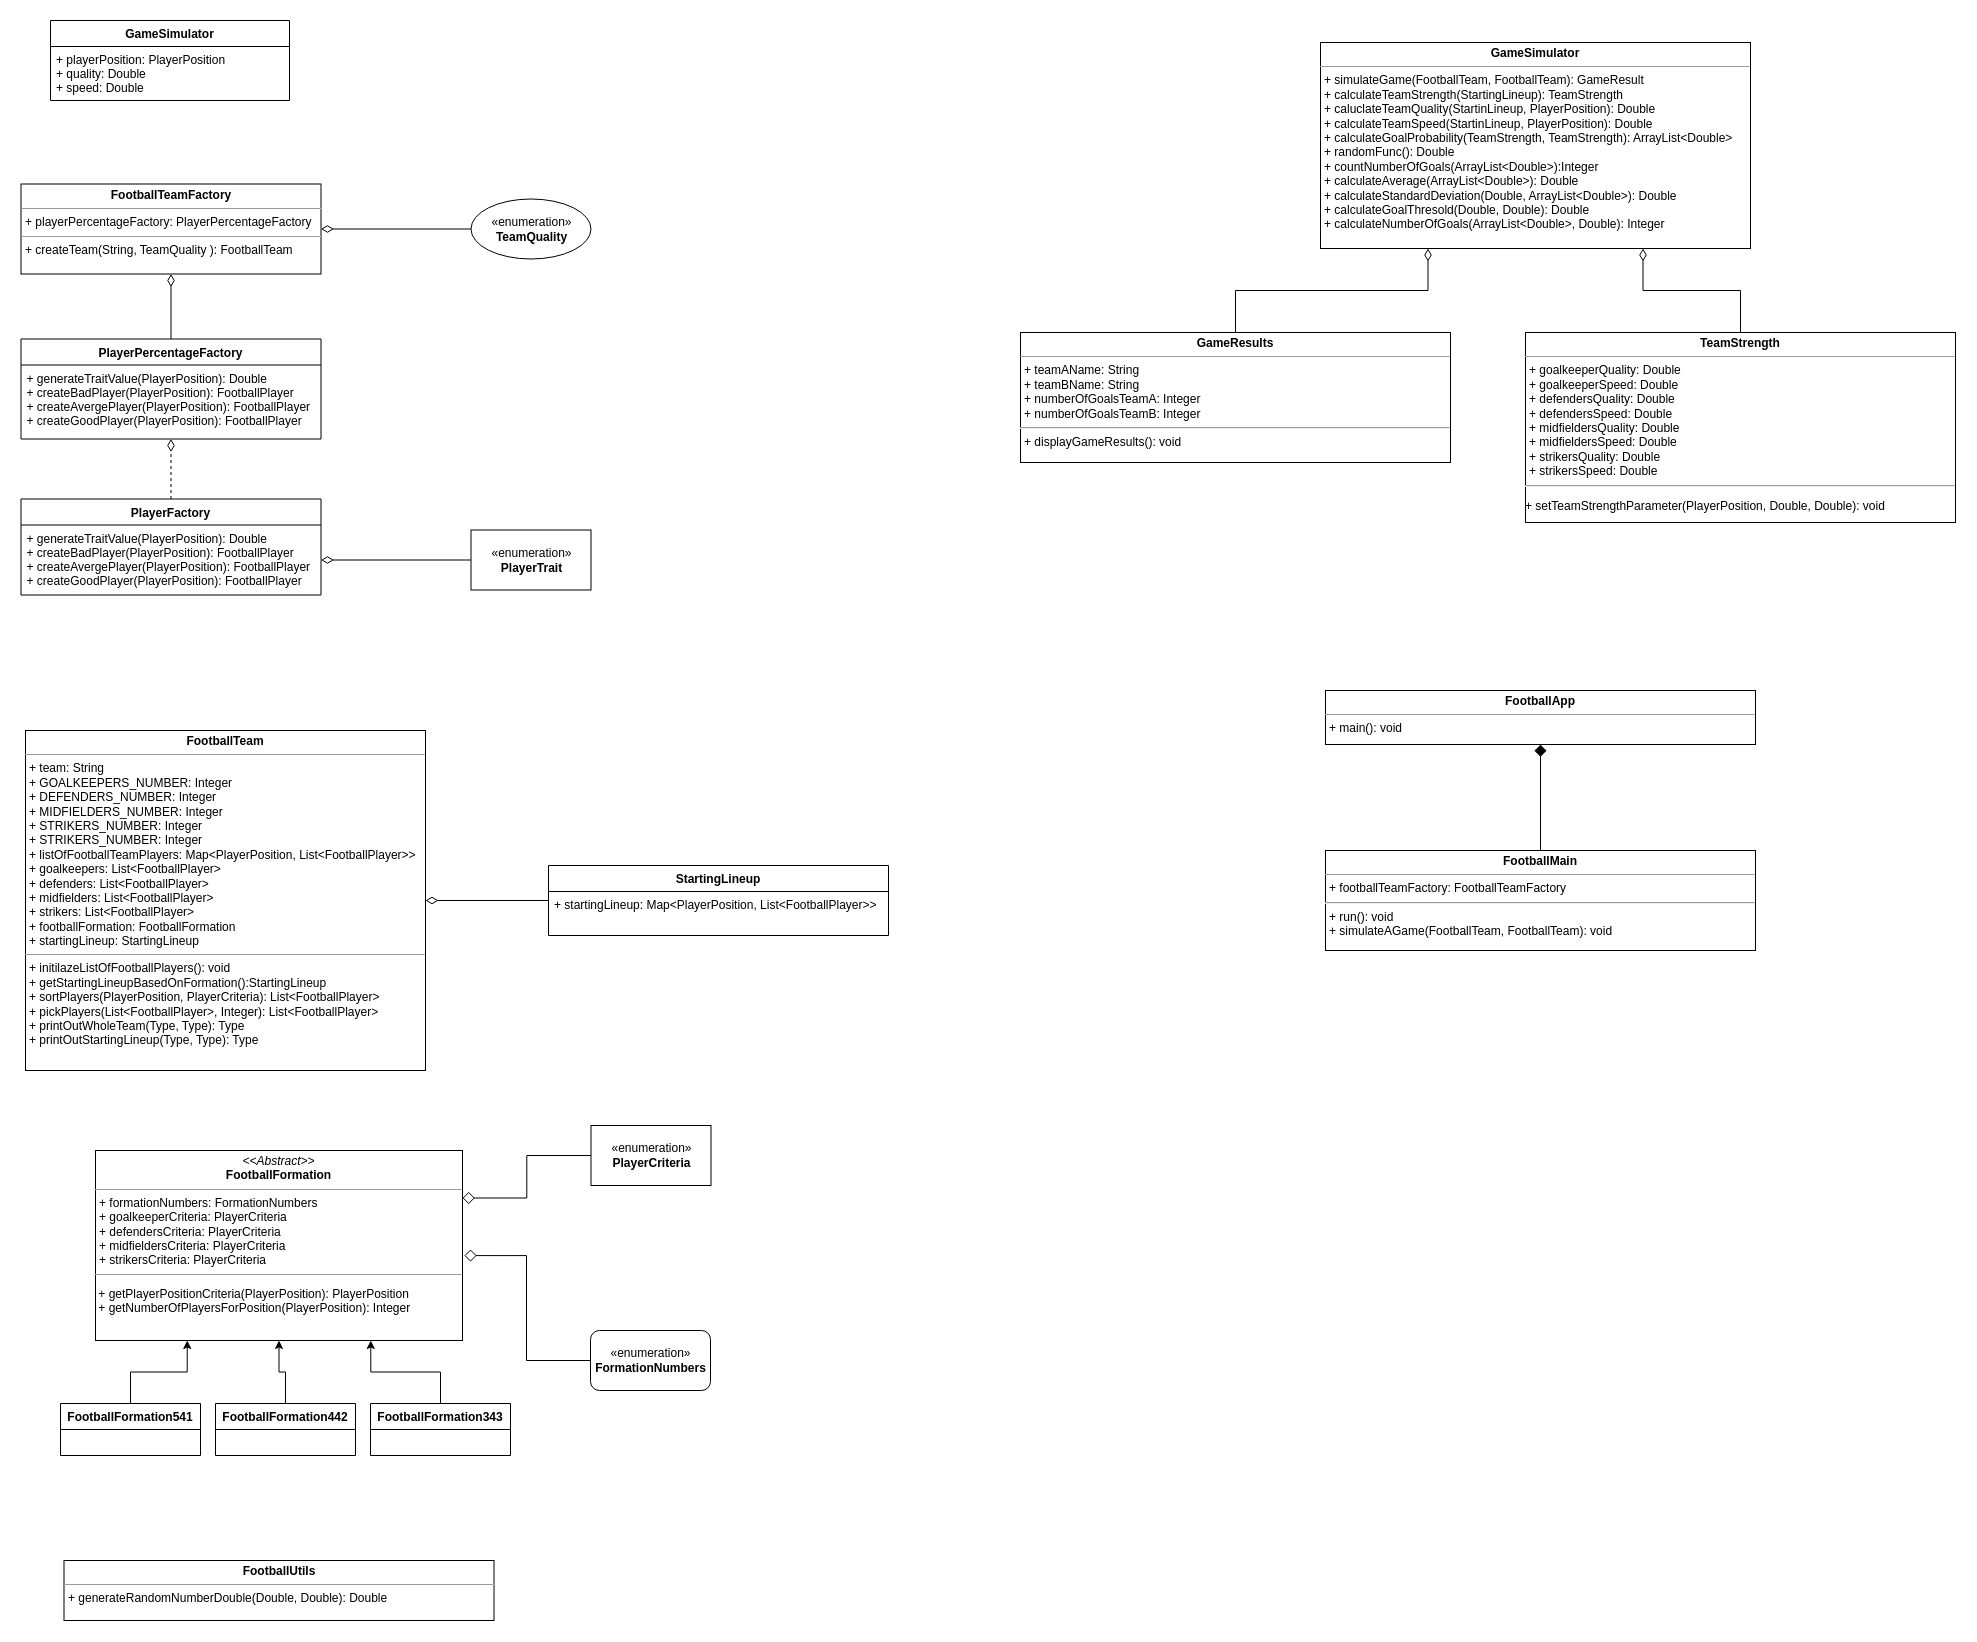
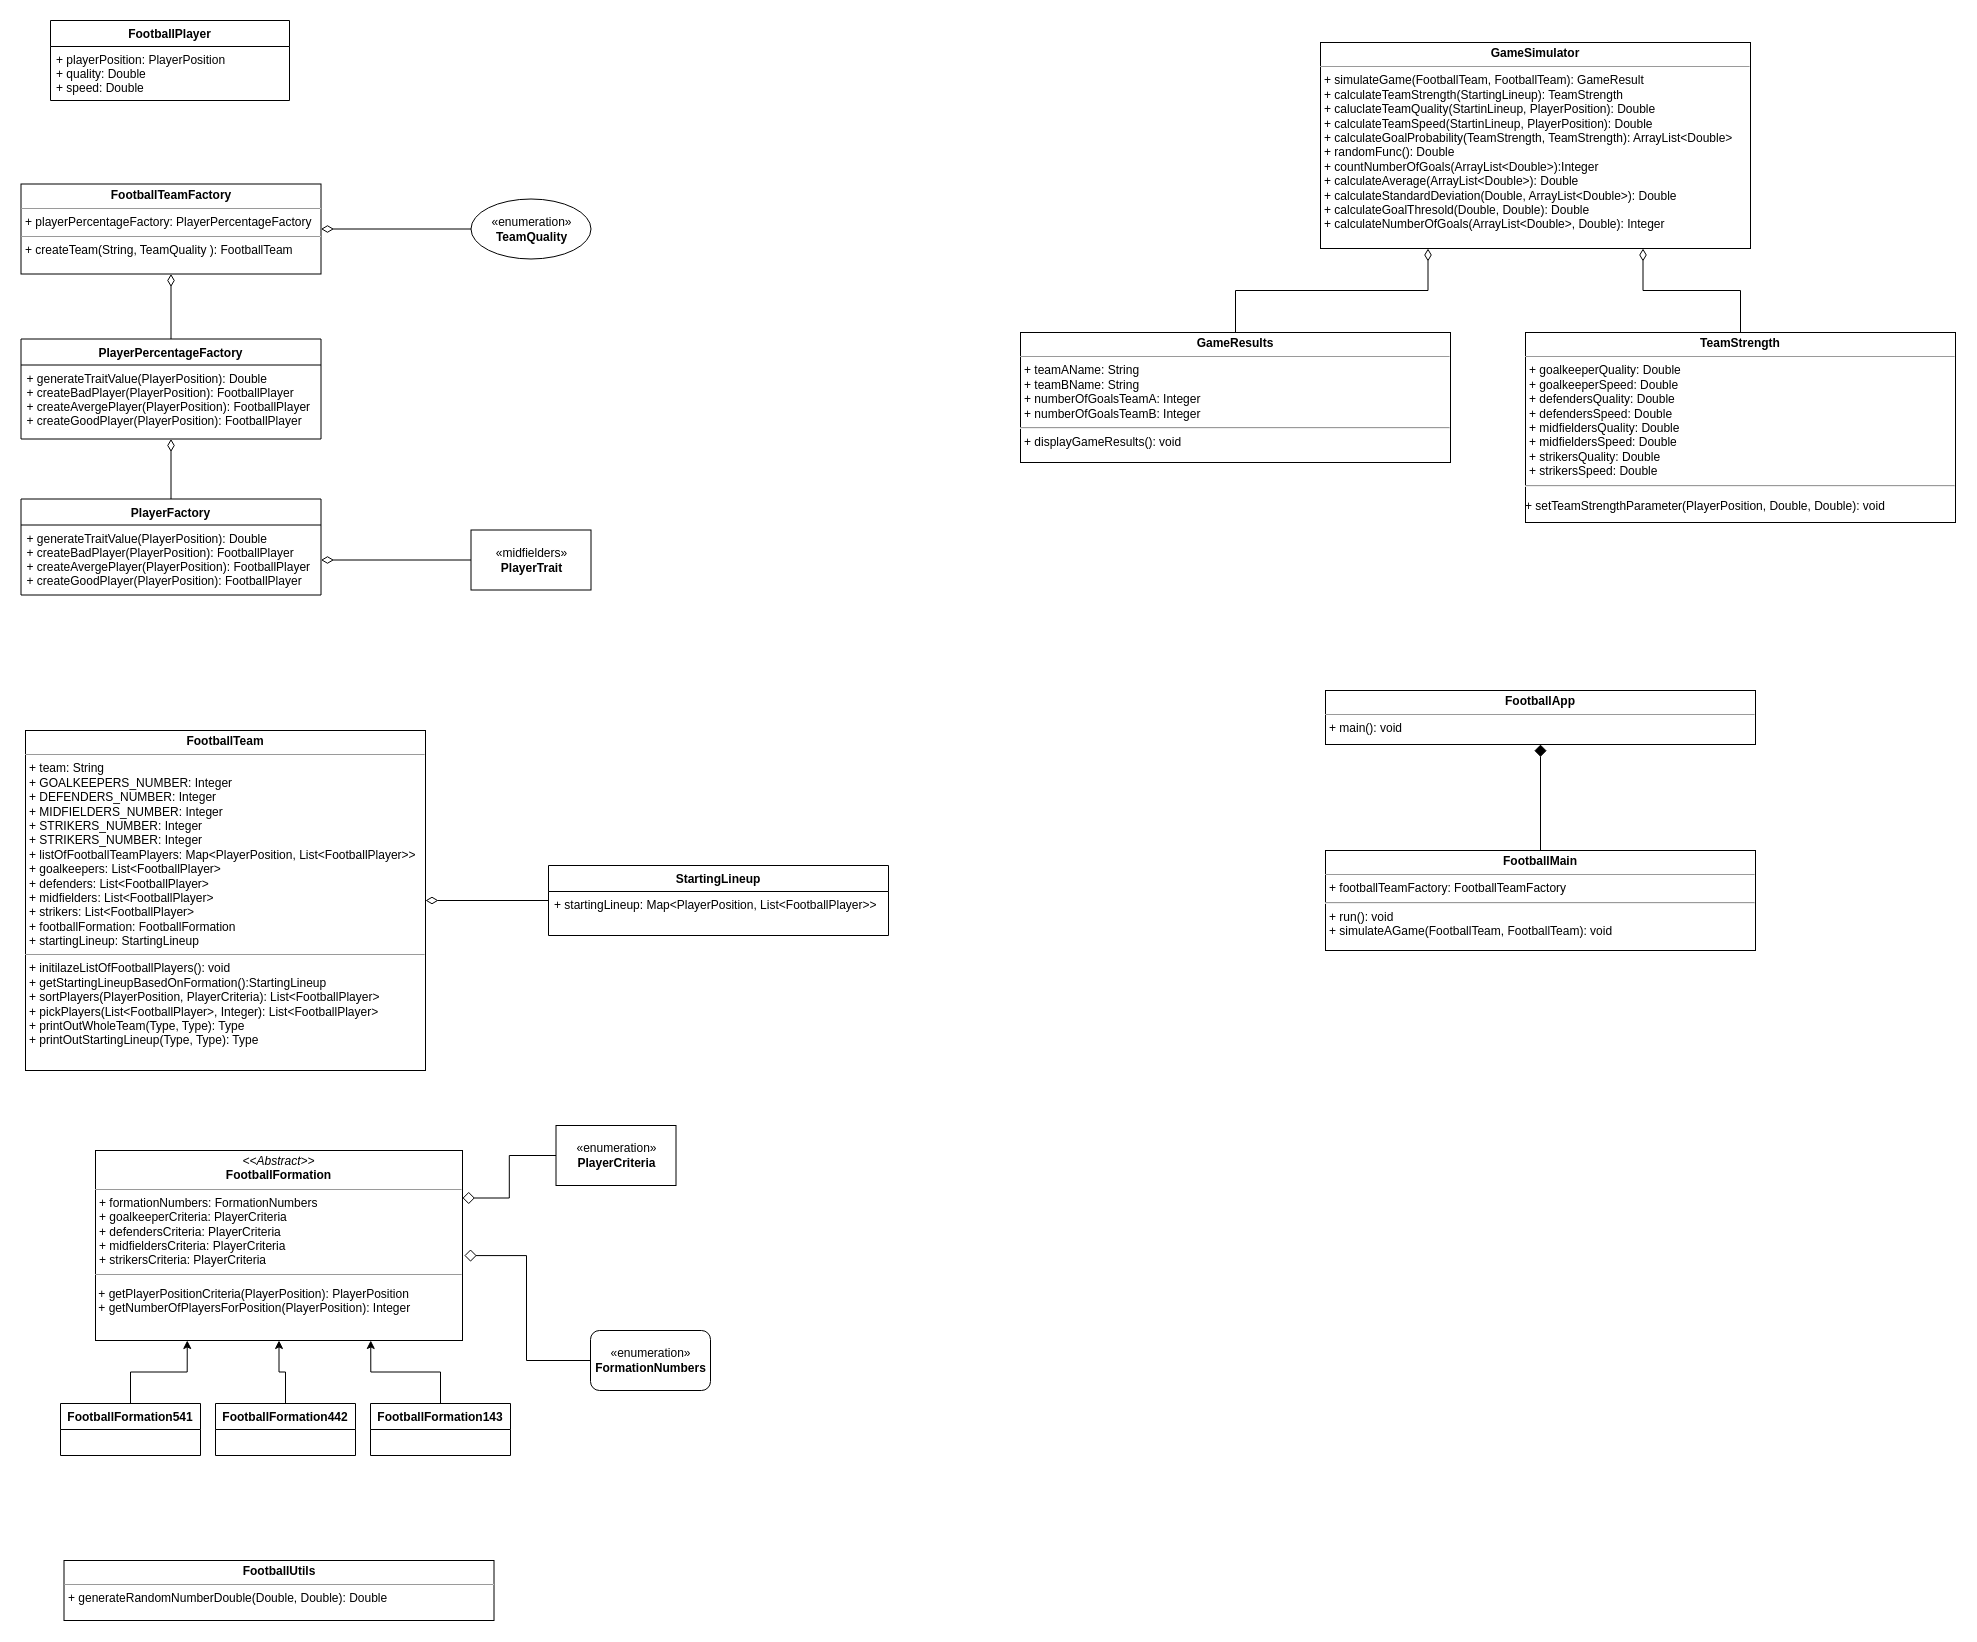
(170, 34) -> (170, 34)
(171, 474) -> (171, 474)
(532, 561) -> (532, 561)
(651, 1156) -> (616, 1156)
(440, 1417) -> (440, 1417)
